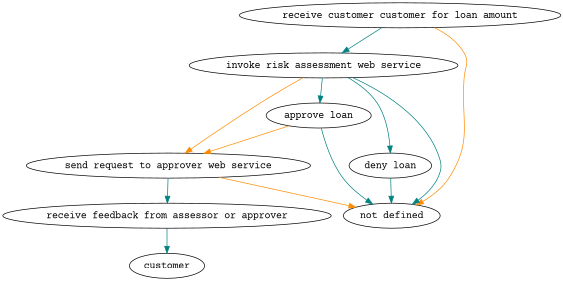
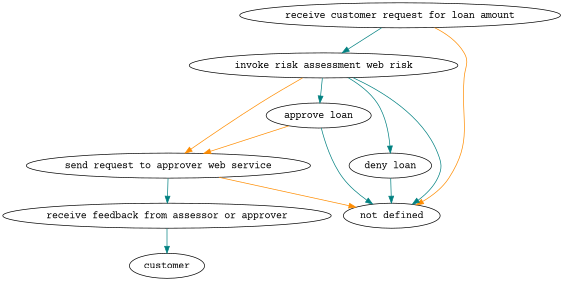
(400, 15) -> (400, 15)
(324, 65) -> (324, 65)
